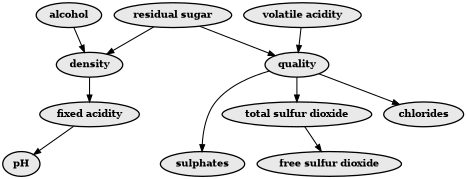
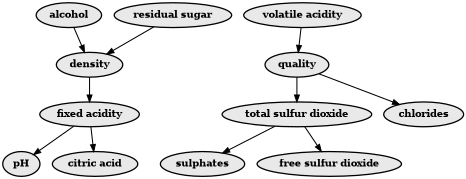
(234, 40) -> none
(222, 96) -> (252, 138)
none -> (95, 164)
